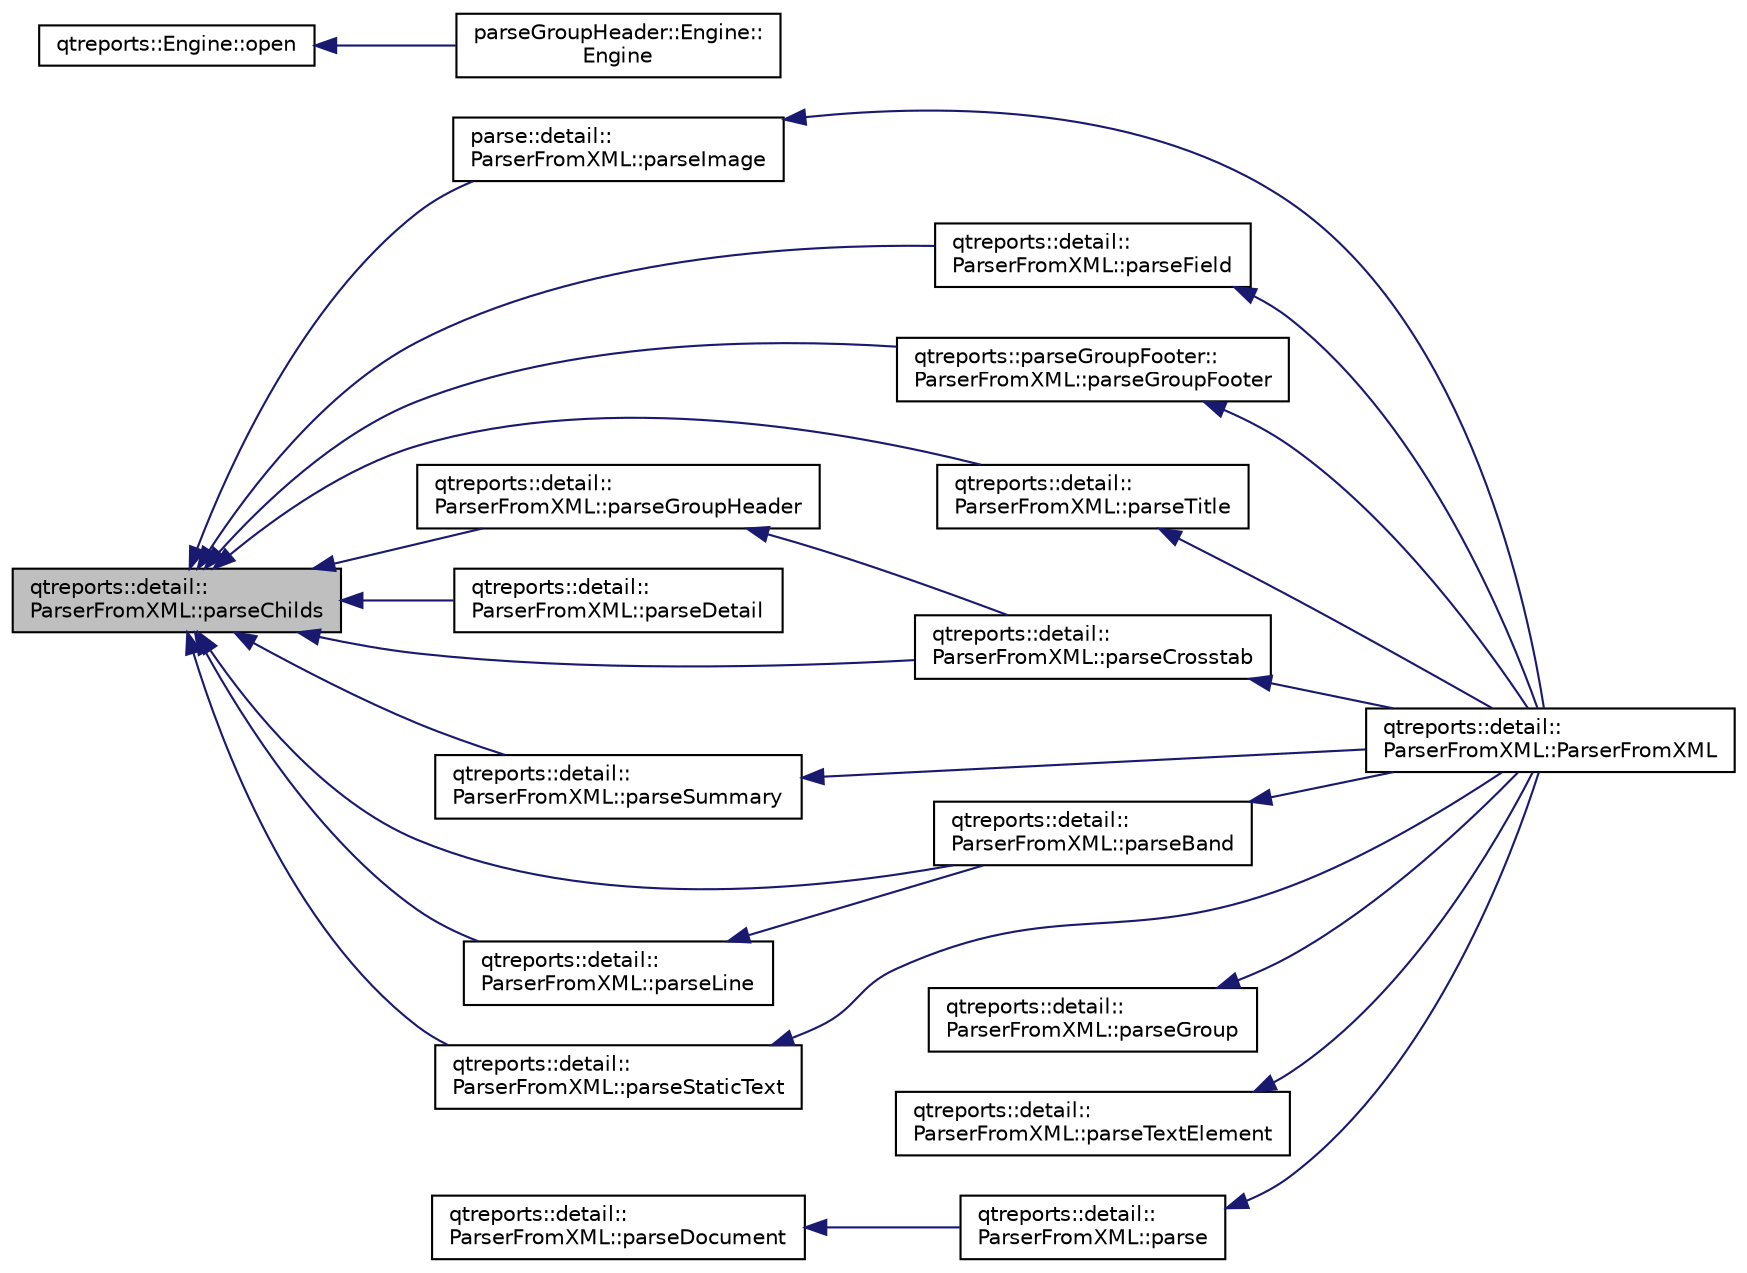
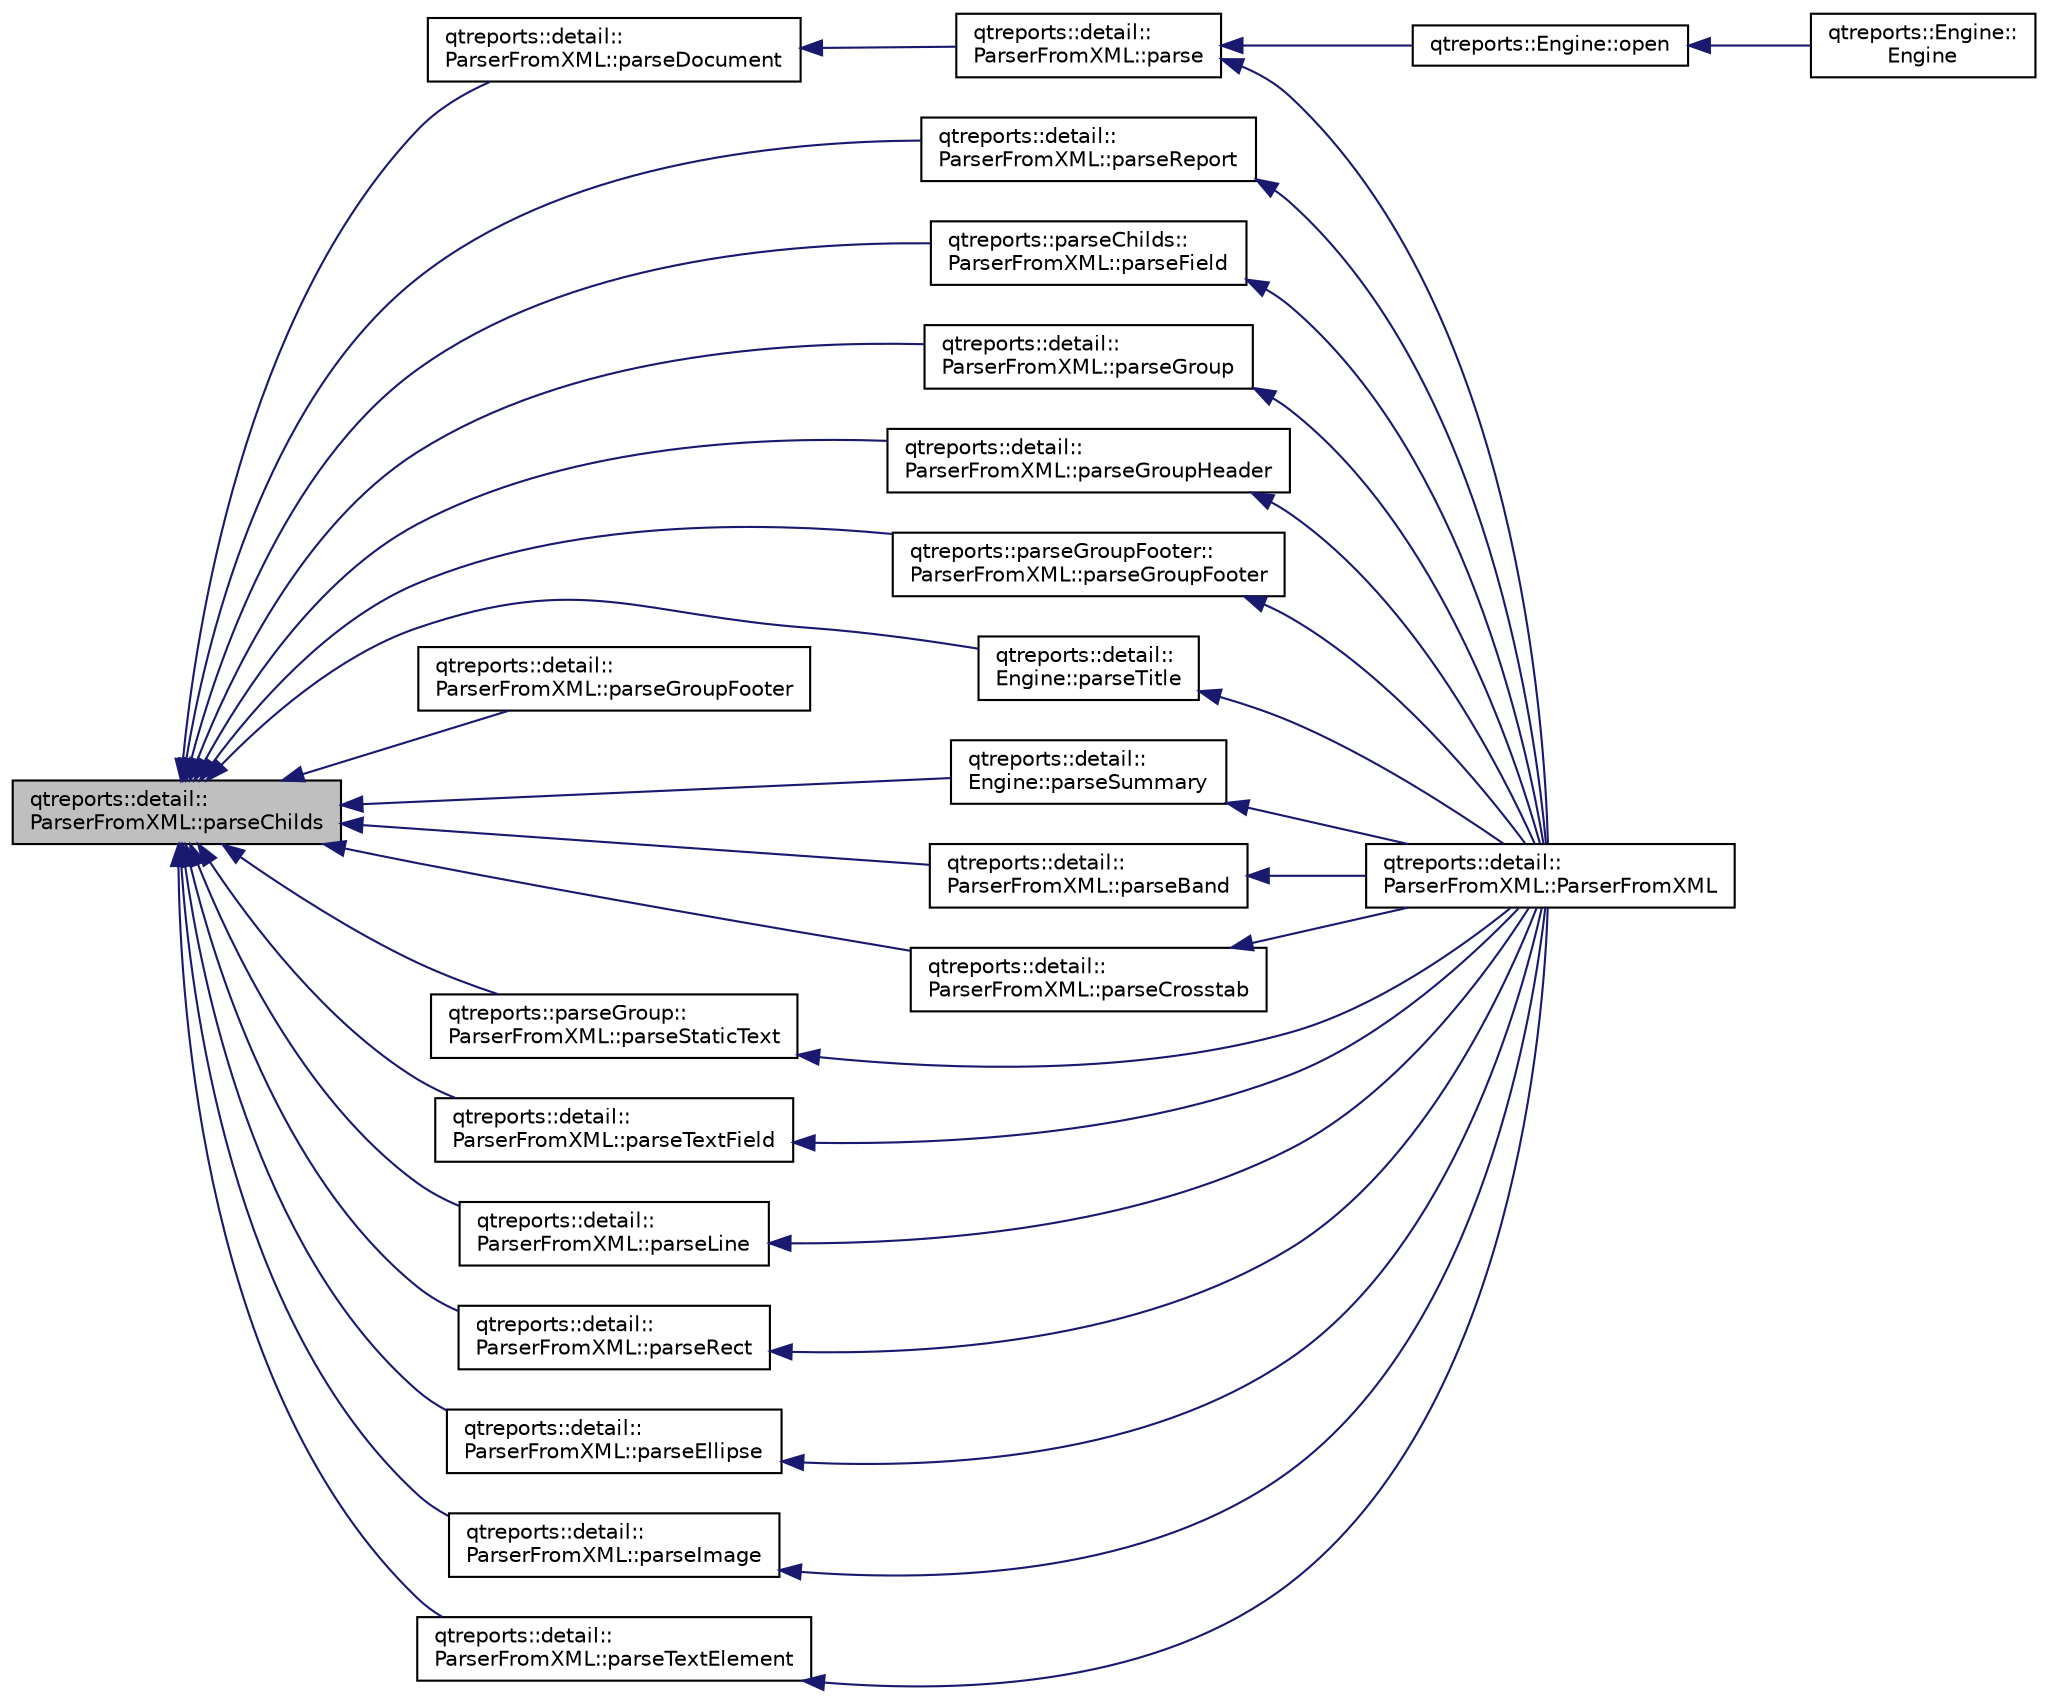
(618, 46) -> (1923, 46)
none -> (1327, 46)
(618, 149) -> (614, 1545)
none -> (1089, 149)
(1093, 255) -> (1089, 253)
none -> (267, 385)
none -> (480, 419)
(1093, 497) -> (1089, 668)
(888, 572) -> (1426, 654)
(618, 600) -> (614, 679)
(618, 787) -> (1089, 772)
(866, 900) -> (1212, 1182)
(618, 1077) -> (614, 1026)
none -> (614, 1130)
none -> (236, 1270)
none -> (614, 1338)
none -> (614, 1441)
